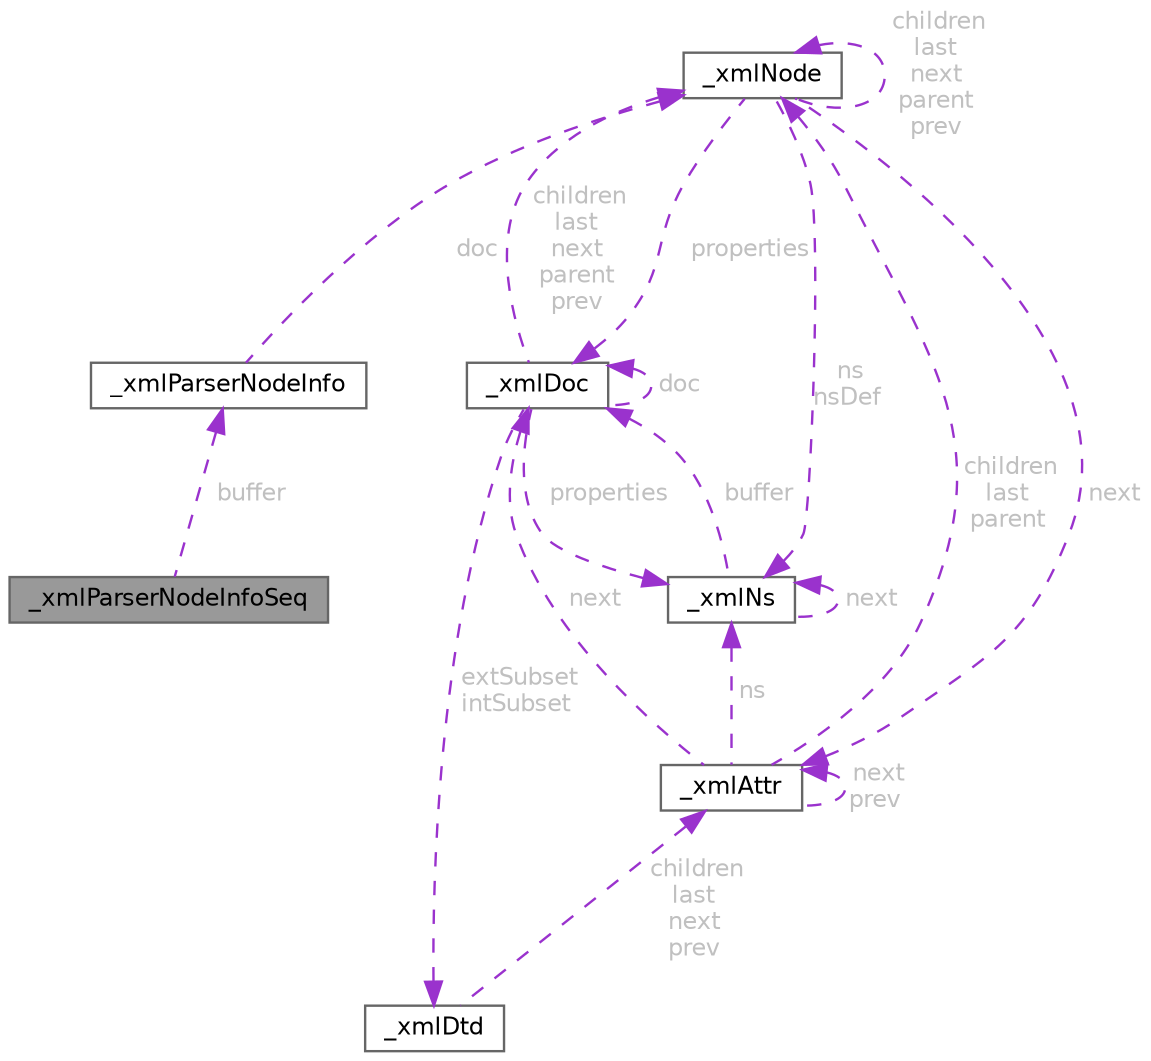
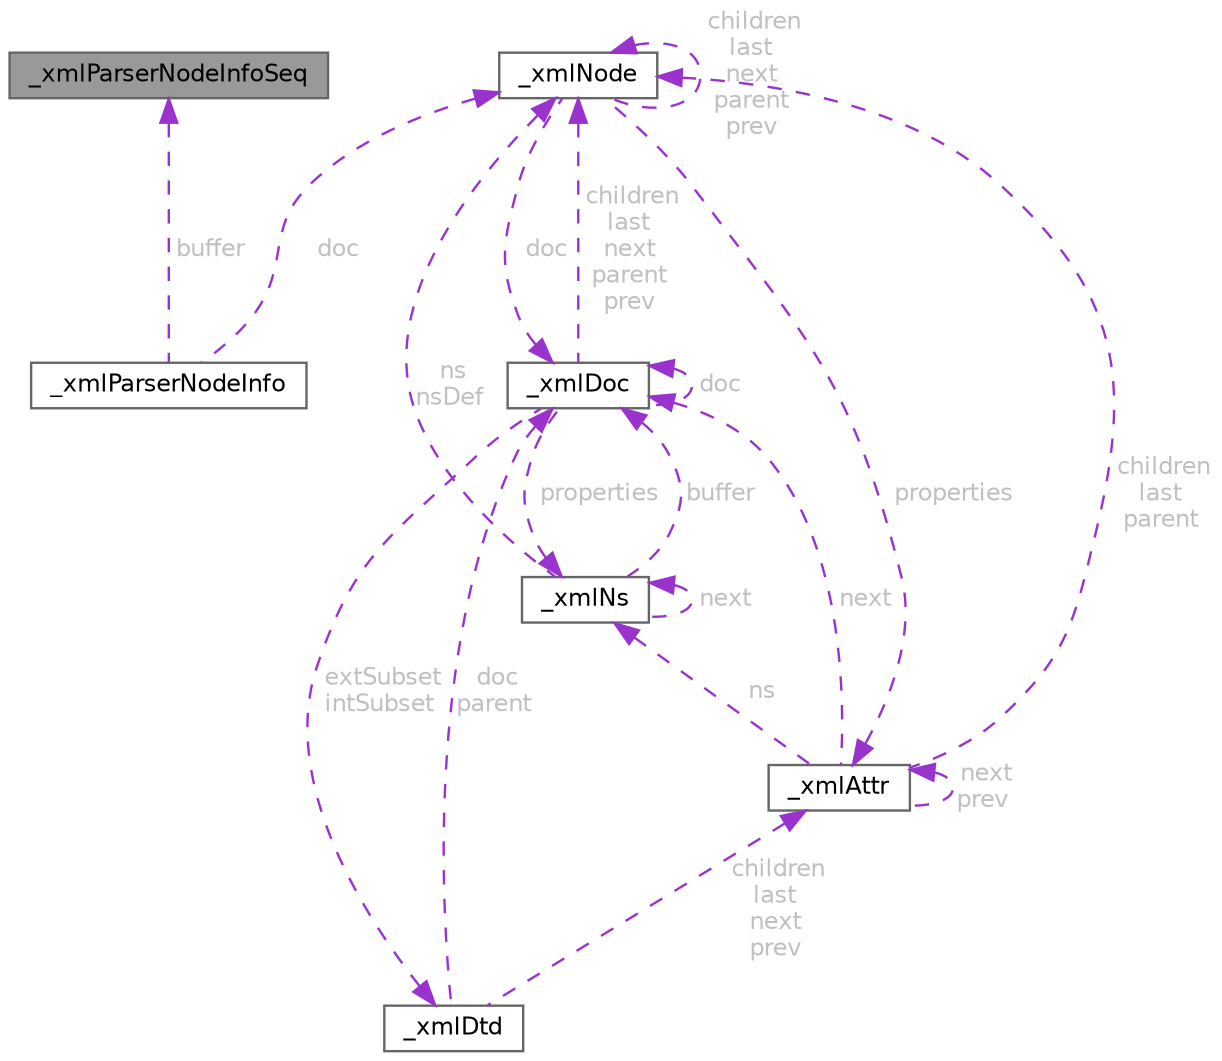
(747, 250) -> (544, 250)
(815, 330) -> (408, 354)
(1111, 494) -> (951, 494)
(195, 504) -> (169, 242)
none -> (451, 708)
